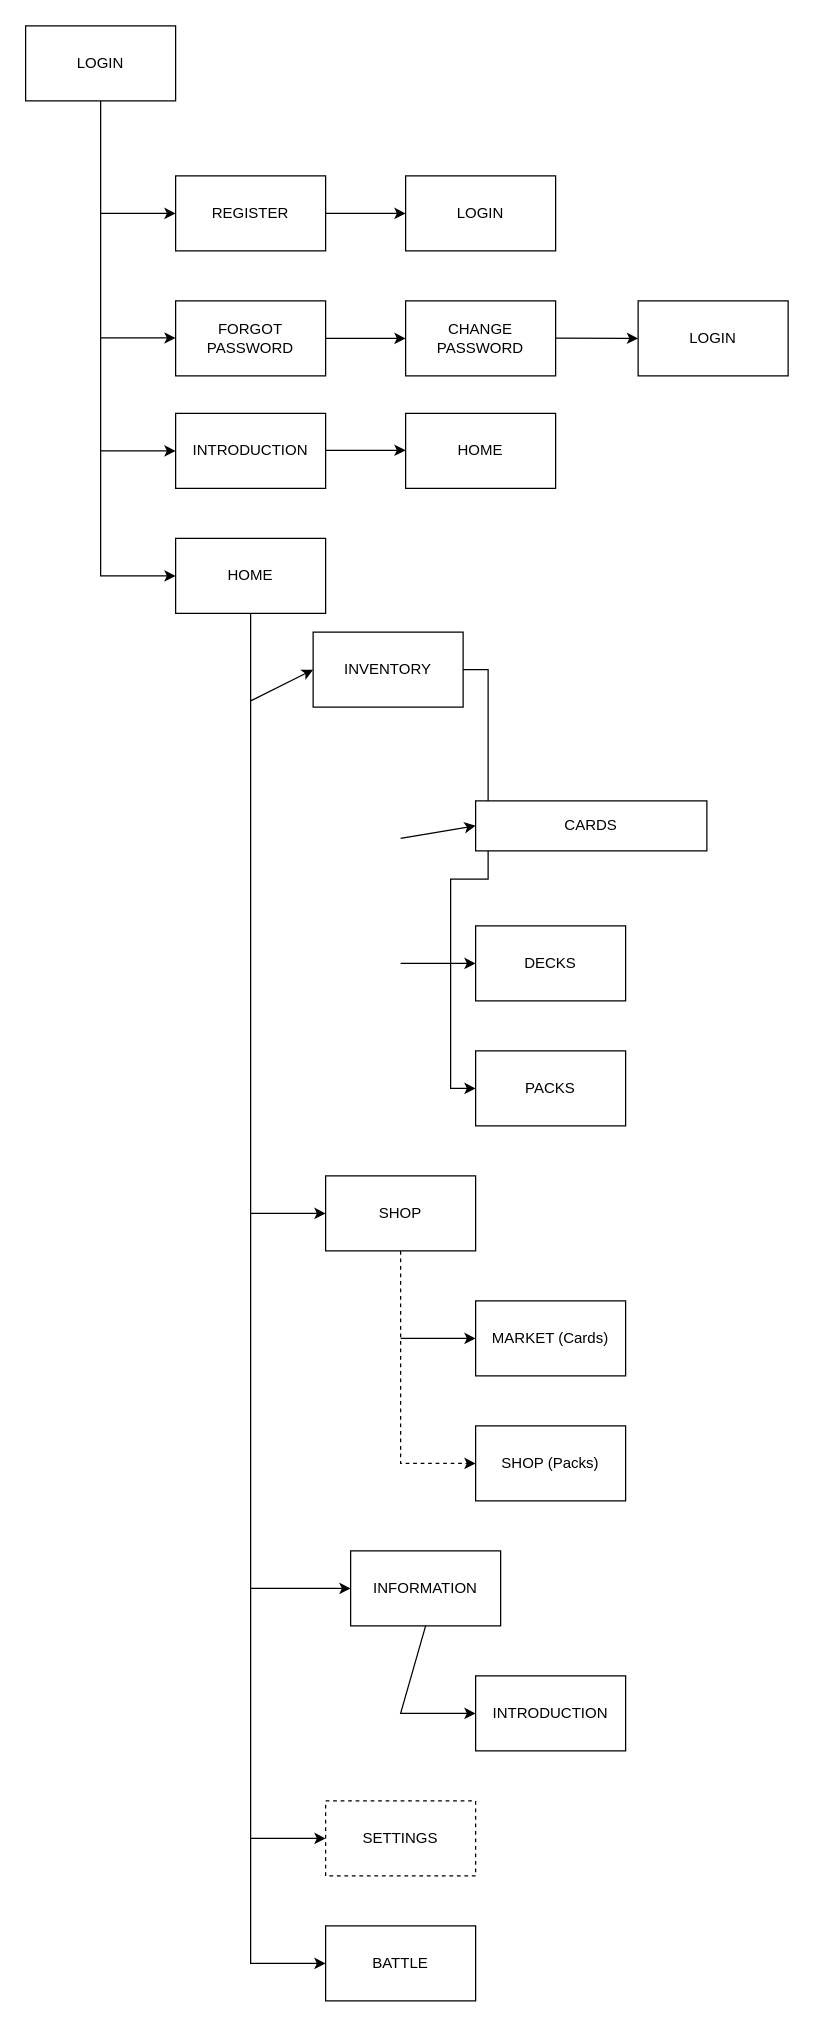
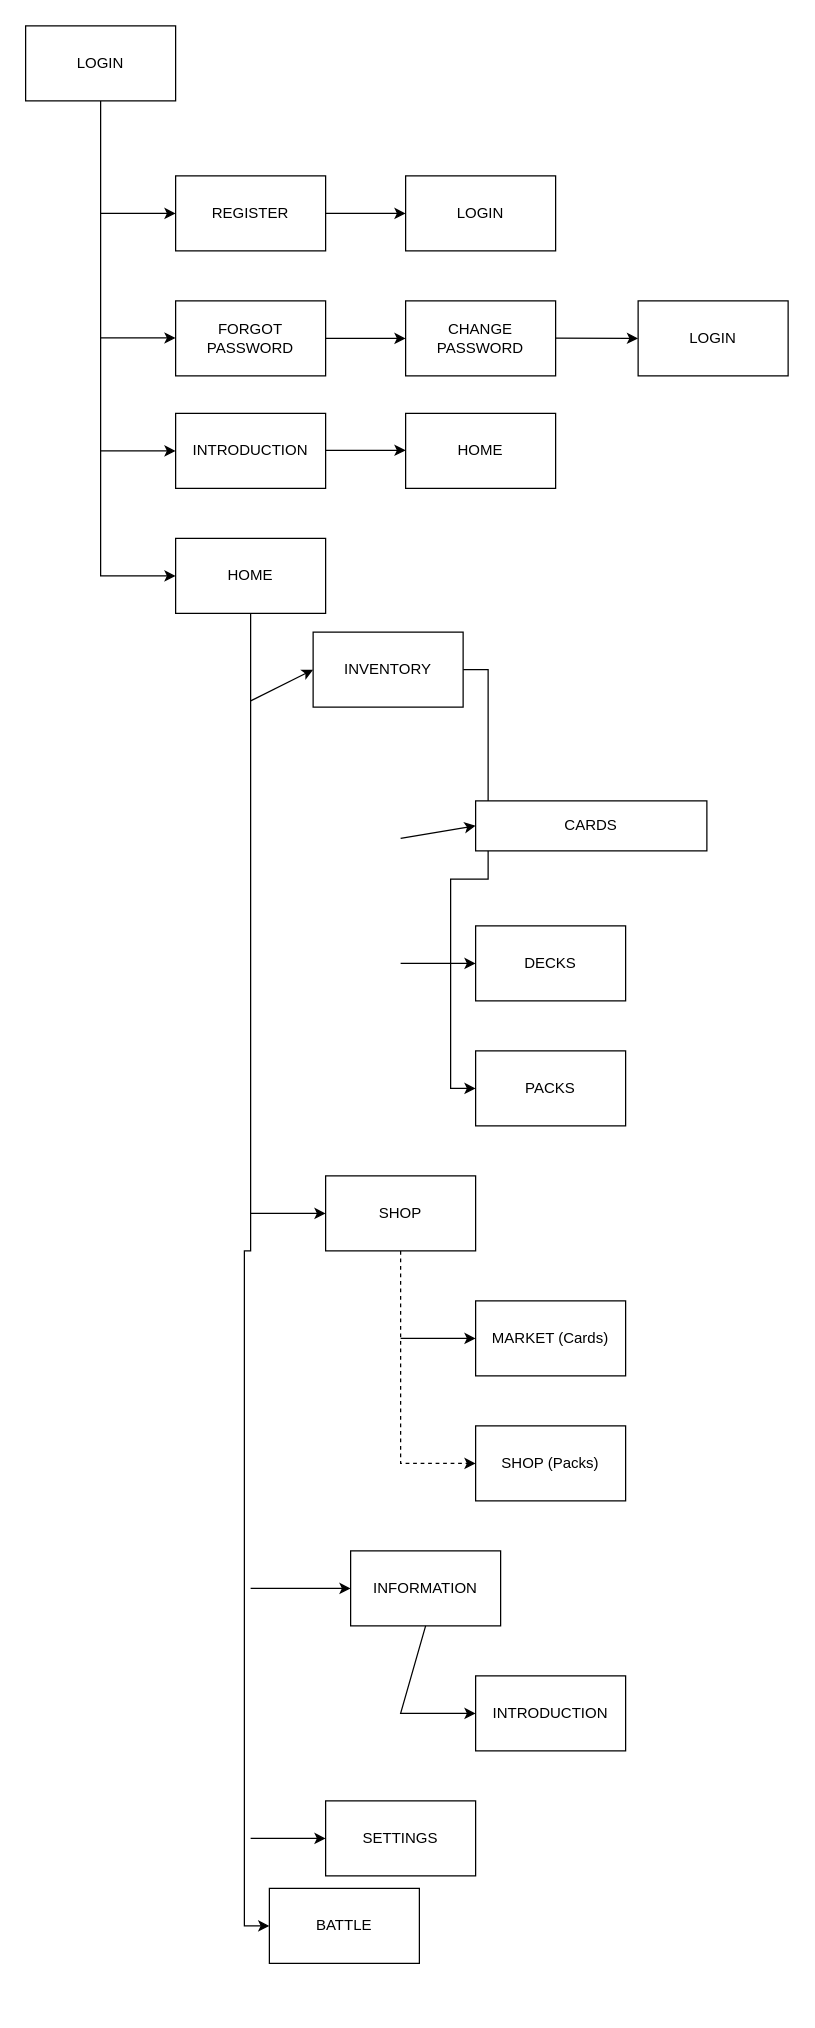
(401, 1838) -> (401, 1838)
(401, 1963) -> (344, 1926)
